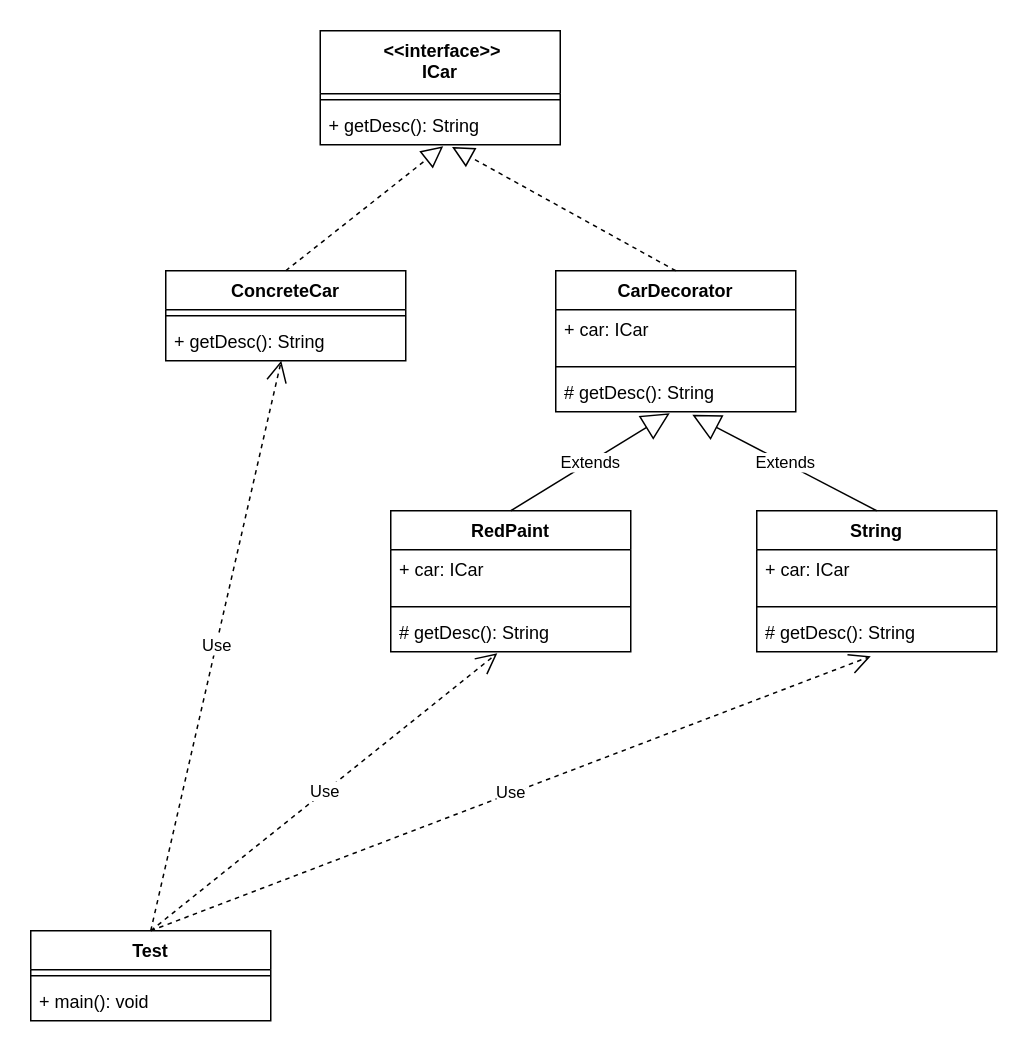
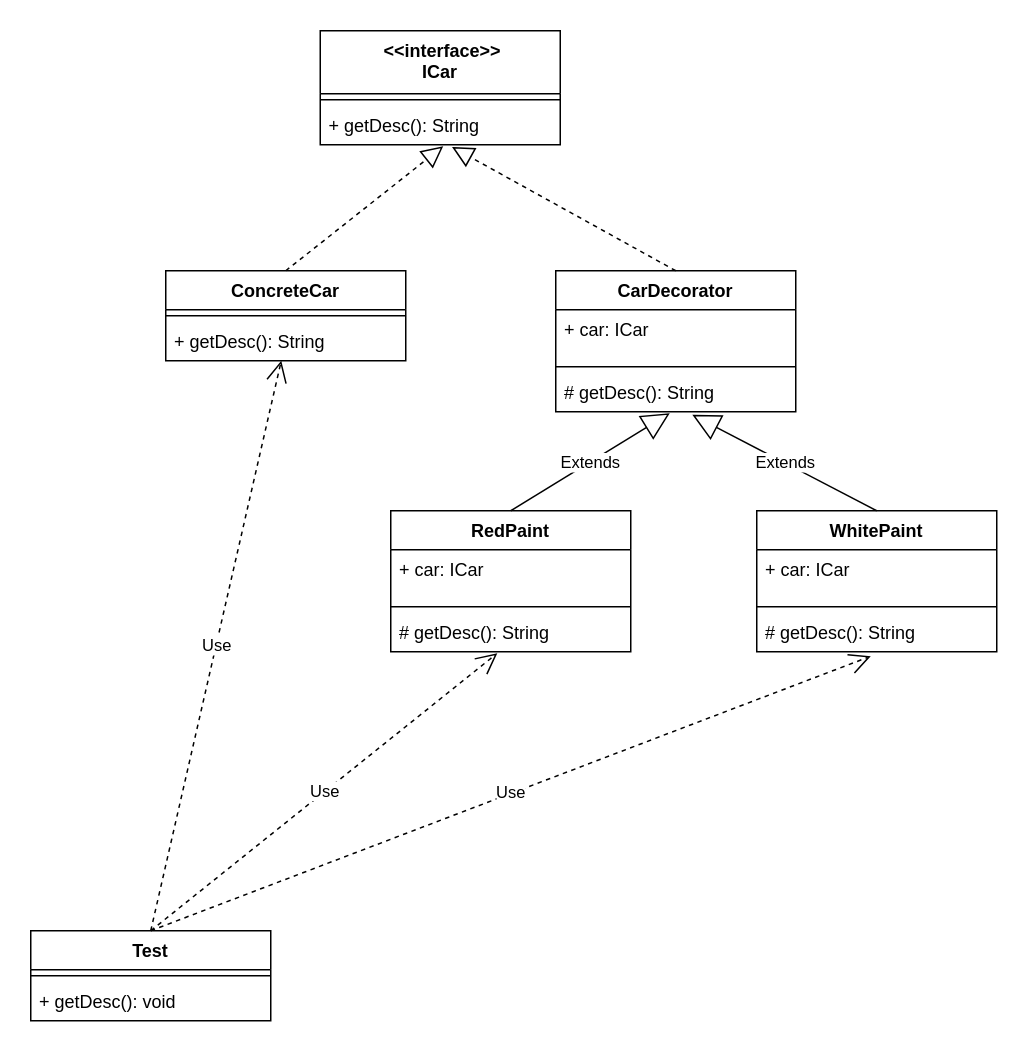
(876, 531) -> (876, 531)
(98, 1002) -> (115, 1002)
